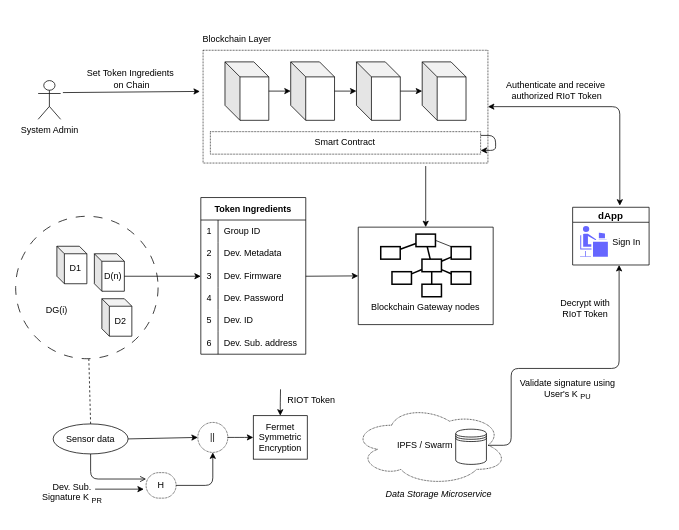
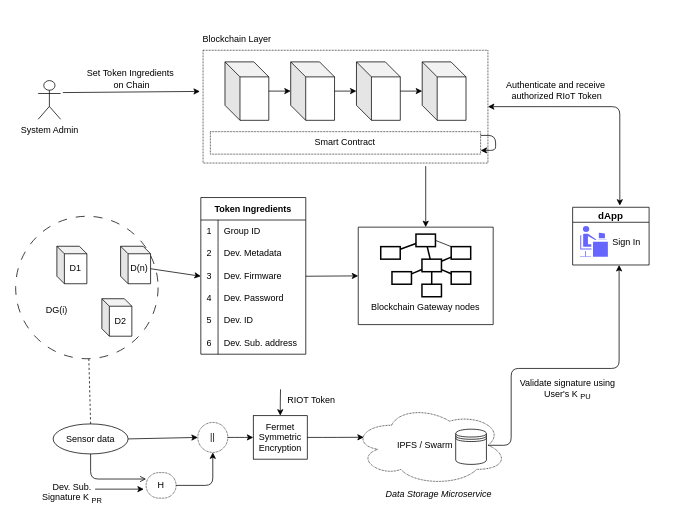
(109, 273) -> (135, 265)
(585, 309) -> none
none -> (335, 438)
